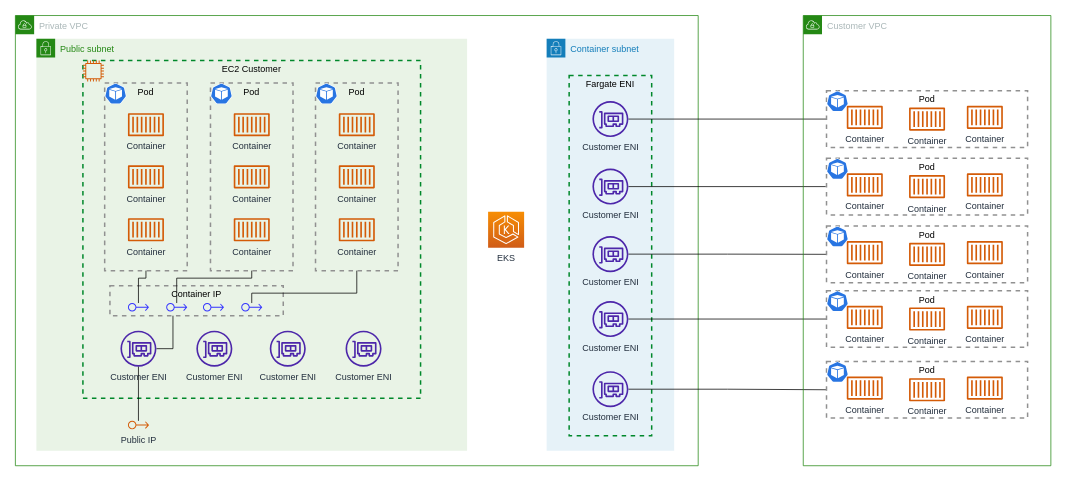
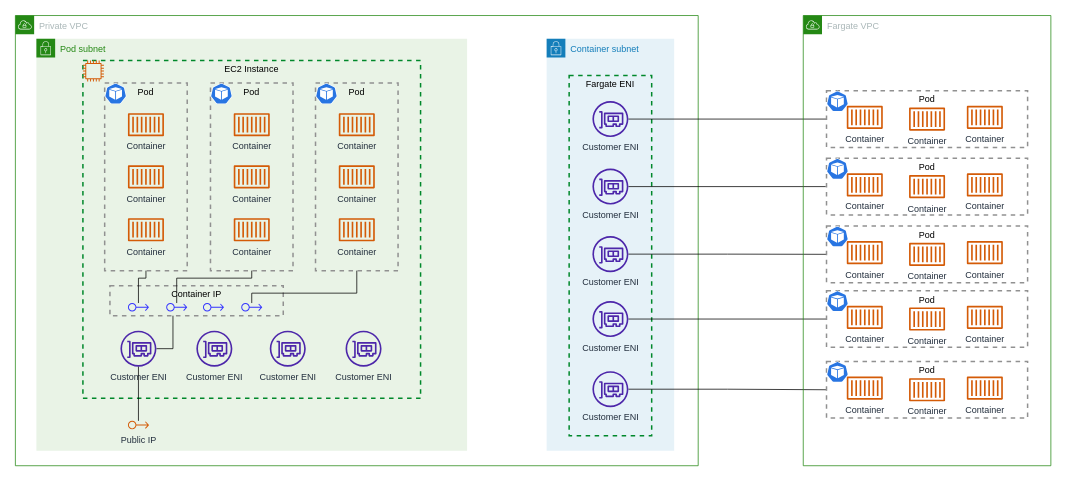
(856, 26) -> (853, 26)
(90, 49) -> (84, 49)
(252, 70) -> (252, 70)
(506, 230) -> none
